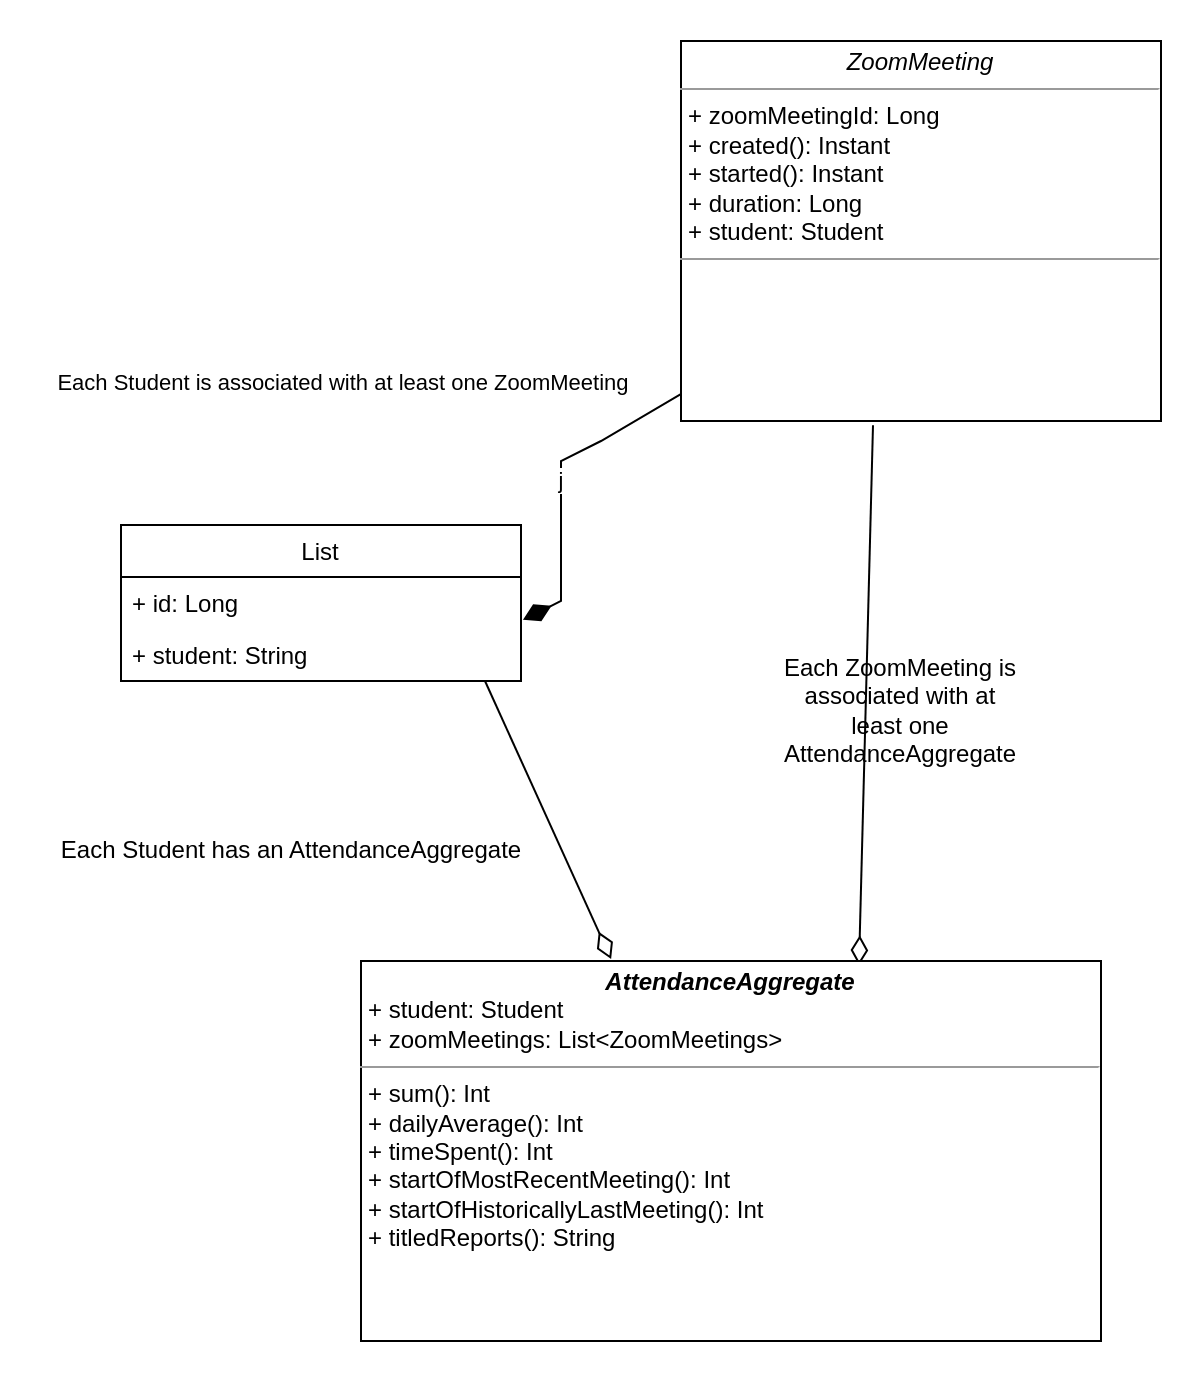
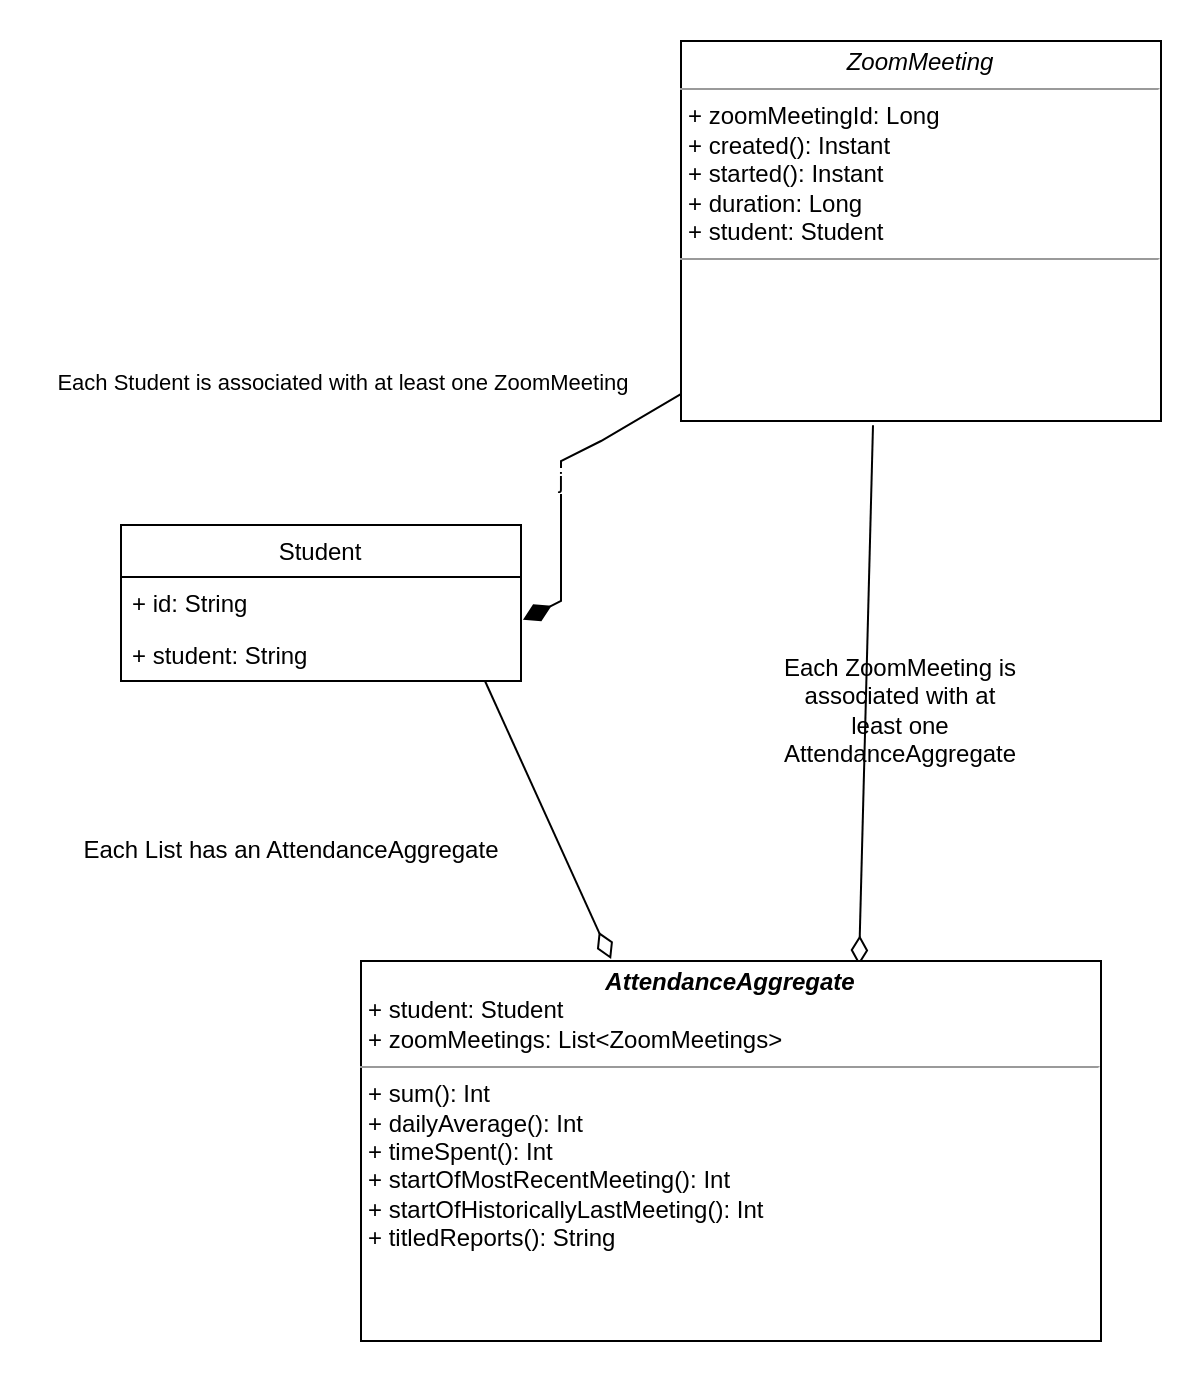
(320, 552) -> (320, 552)
(187, 604) -> (197, 604)
(292, 851) -> (292, 851)
